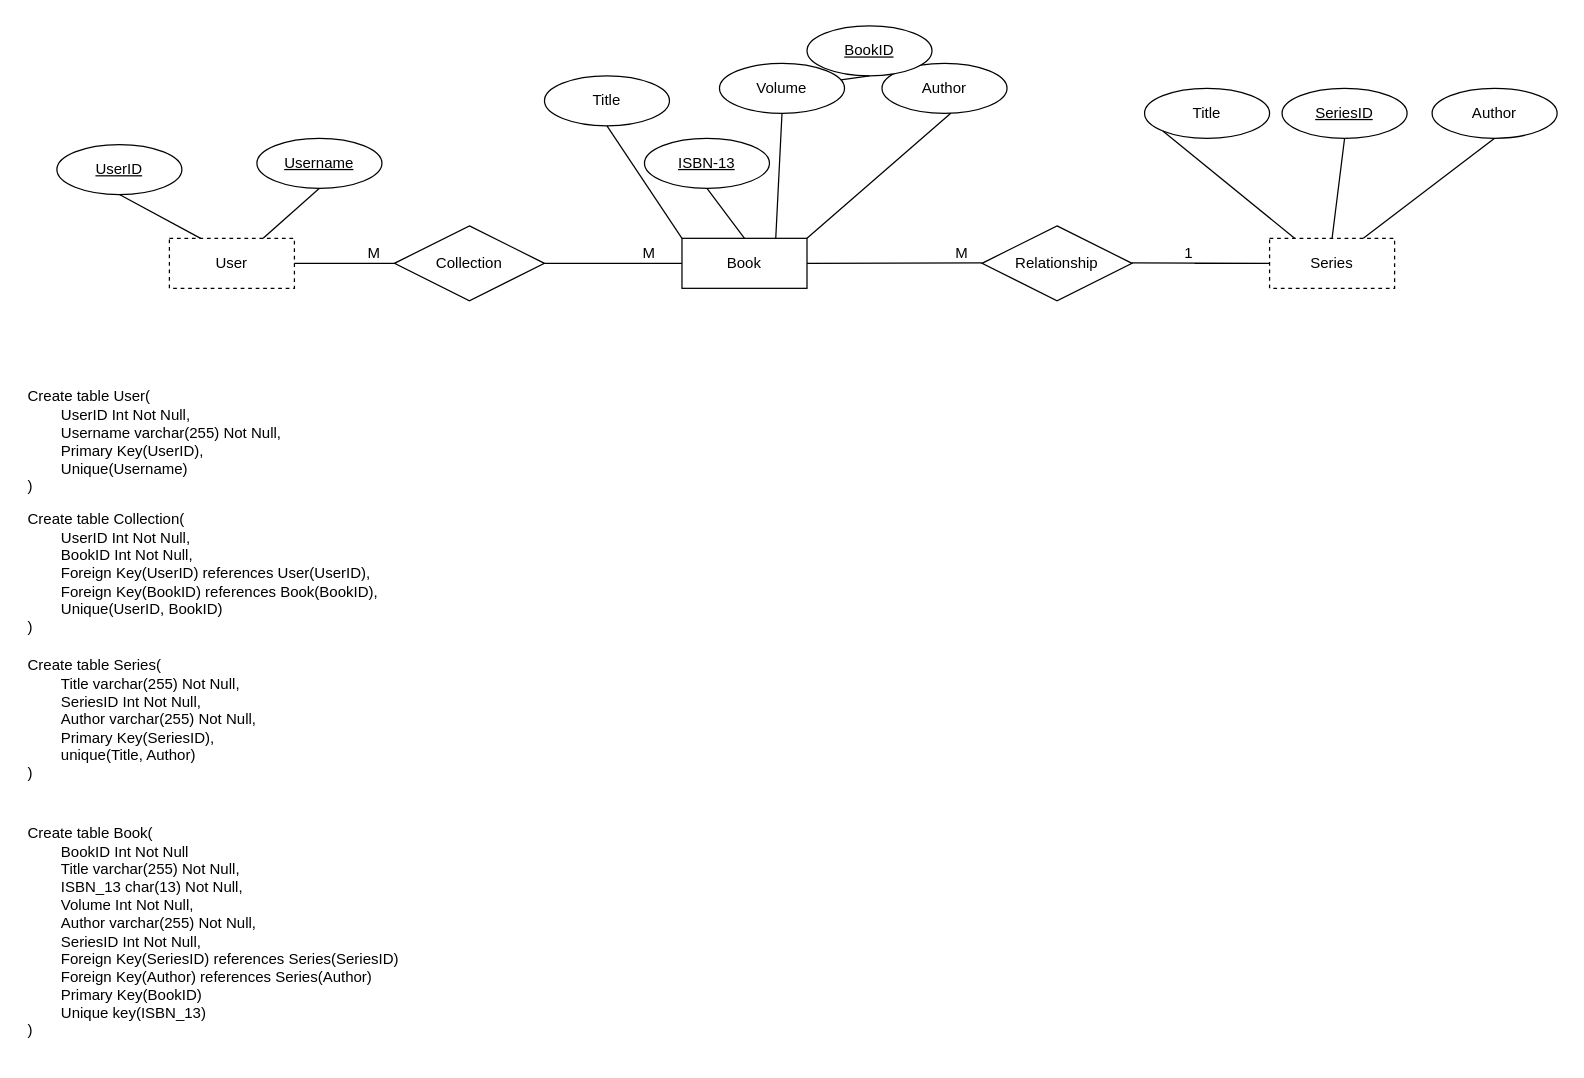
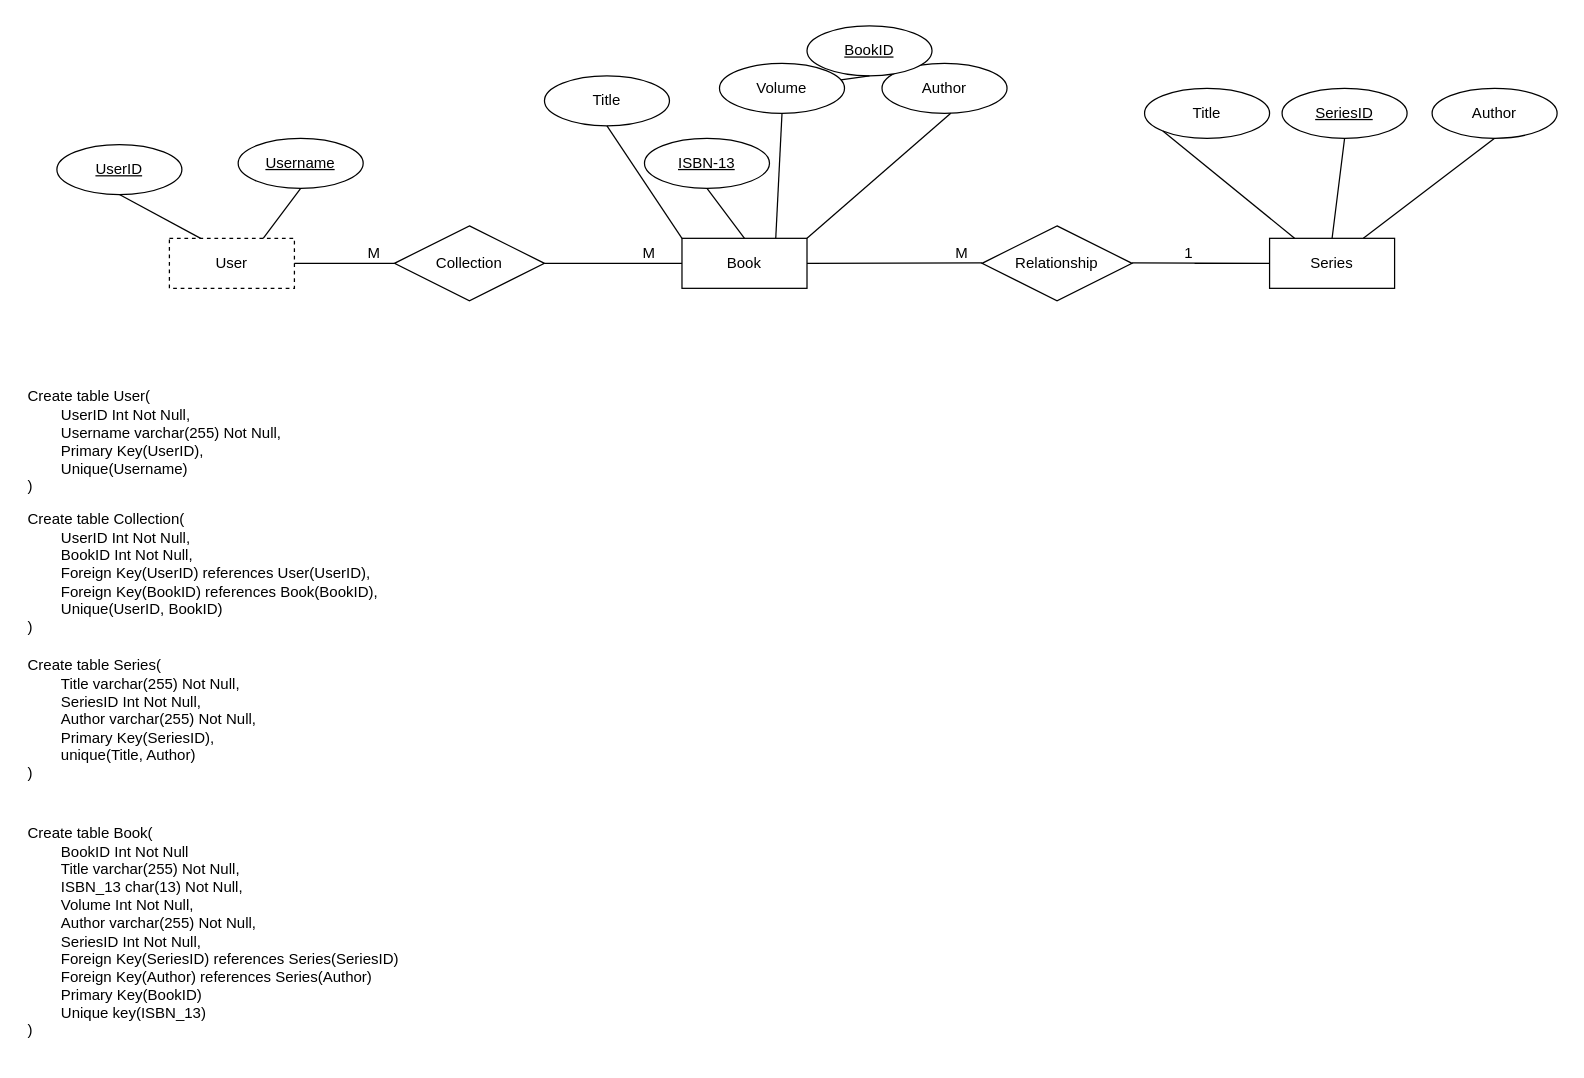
(319, 163) -> (301, 163)
(1332, 263) -> (1332, 263)
